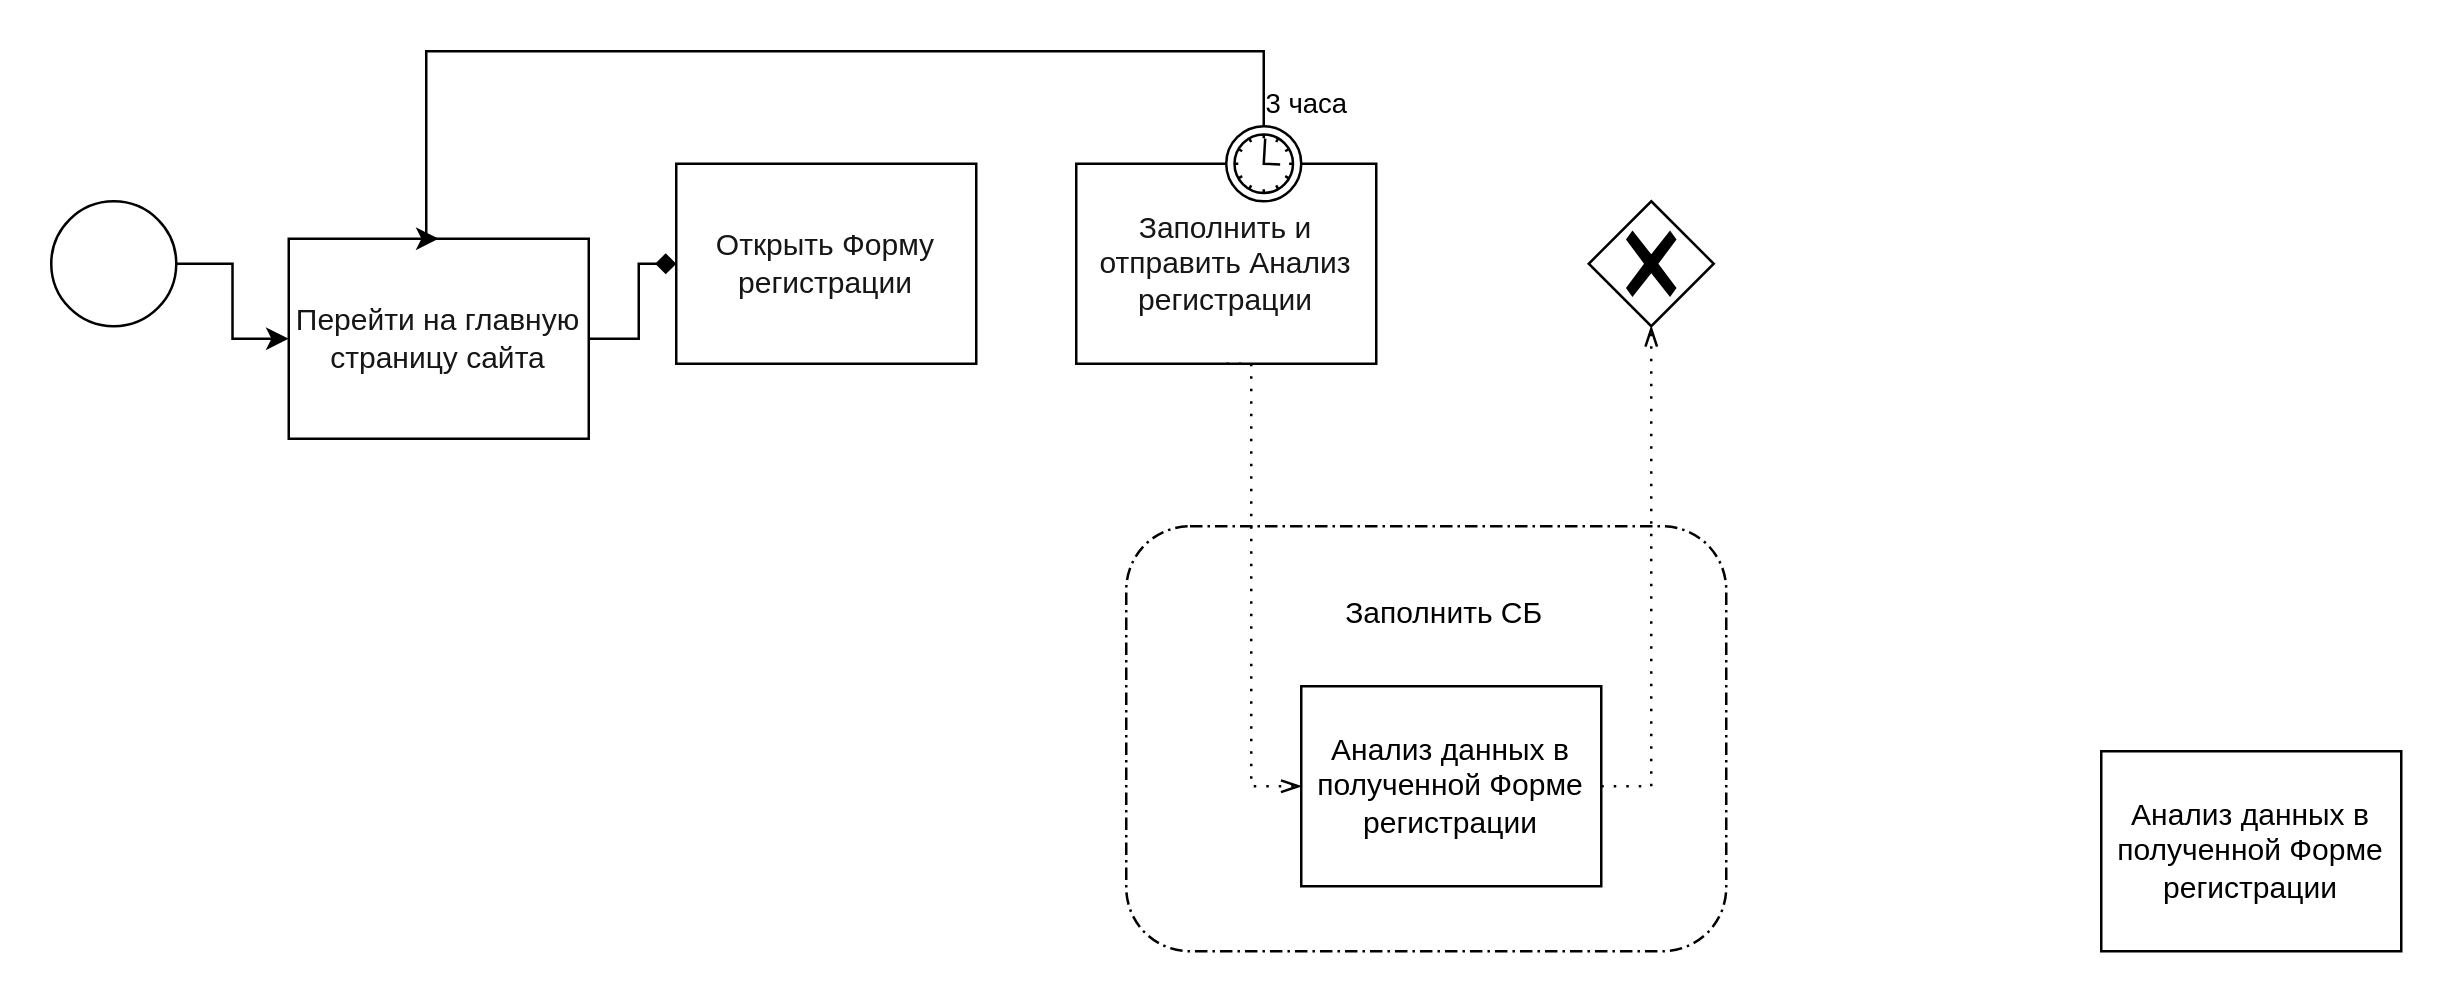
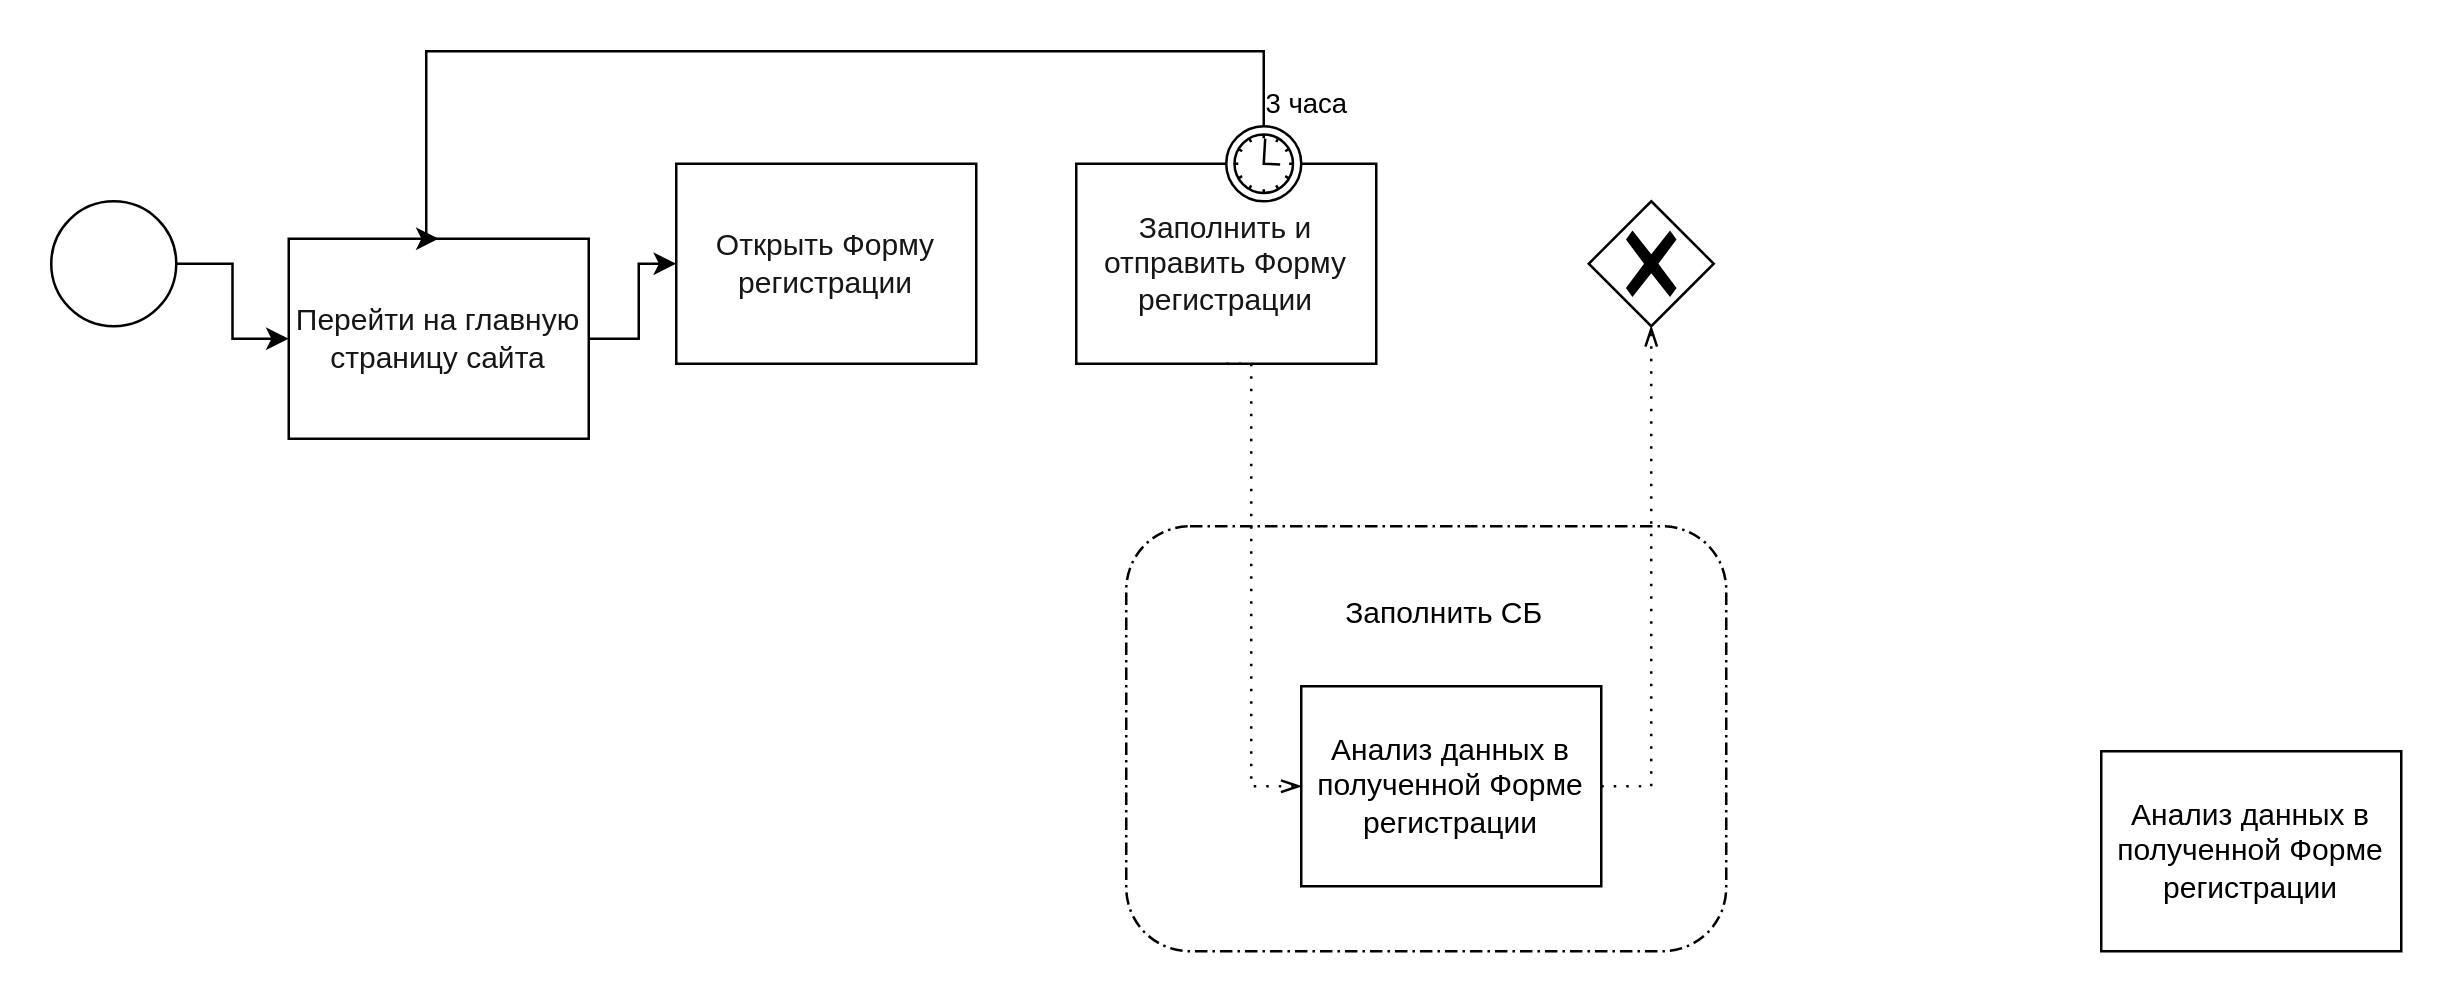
(656, 264) -> (657, 264)
(1226, 264) -> (1226, 264)
